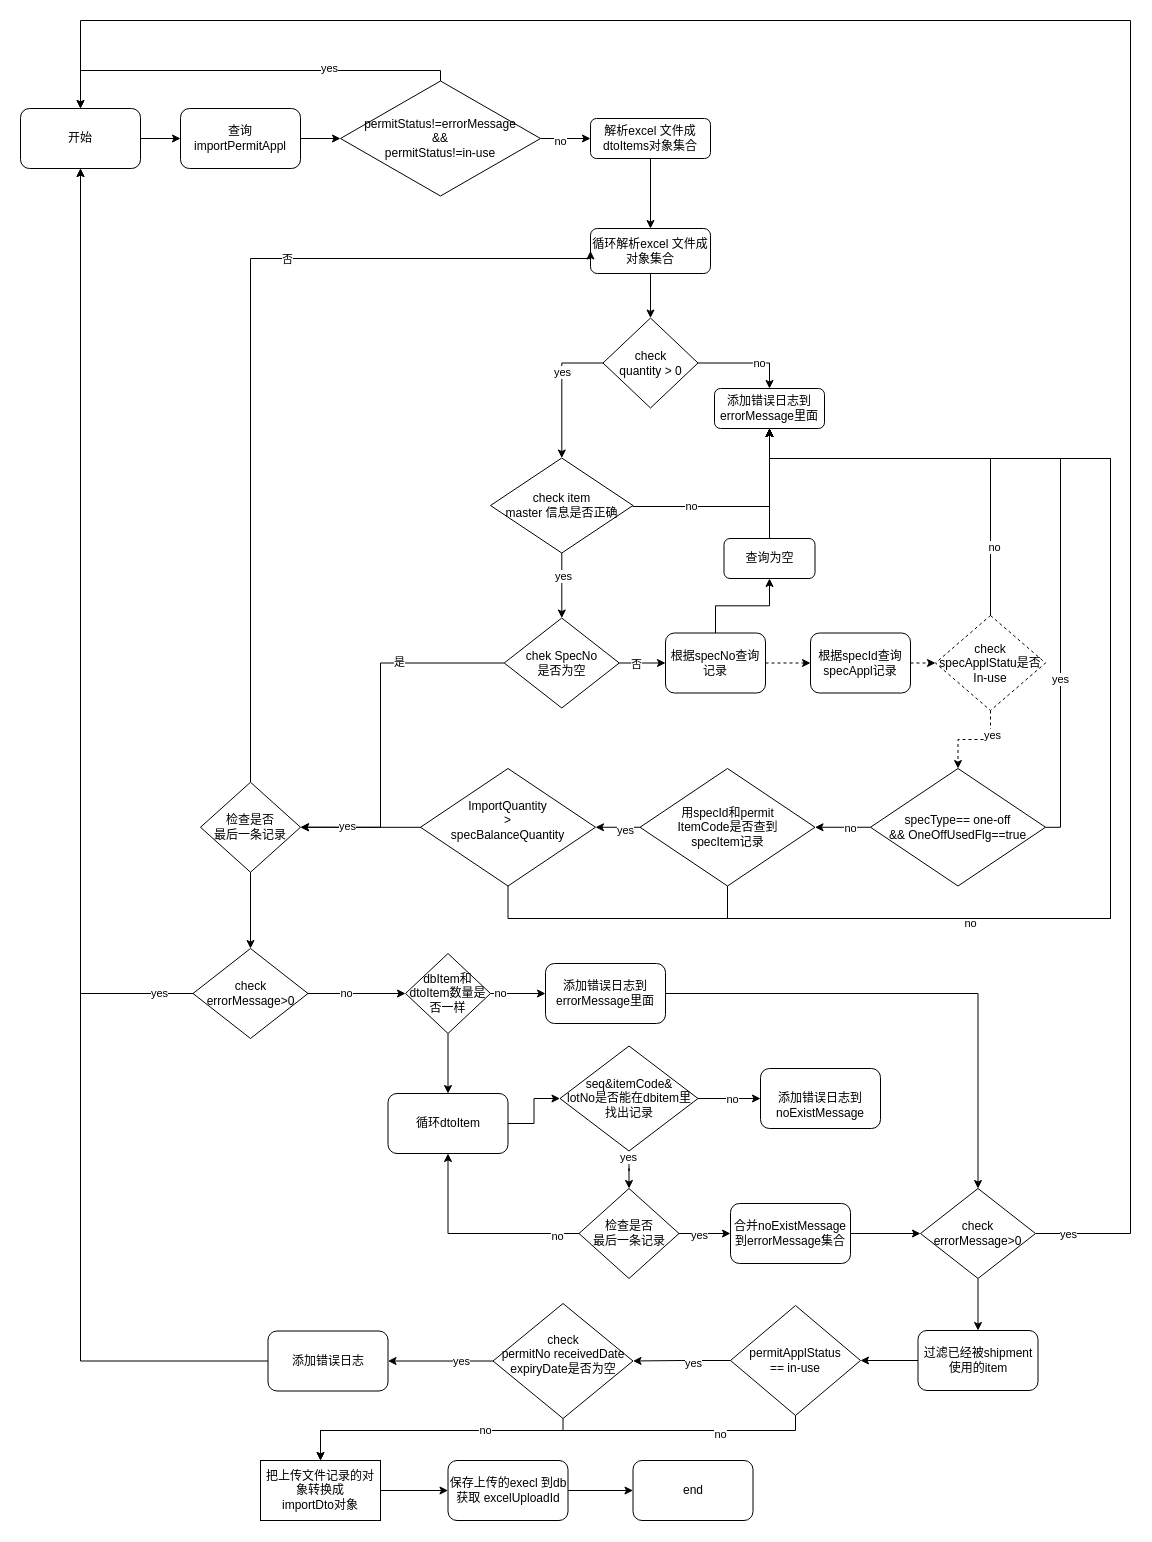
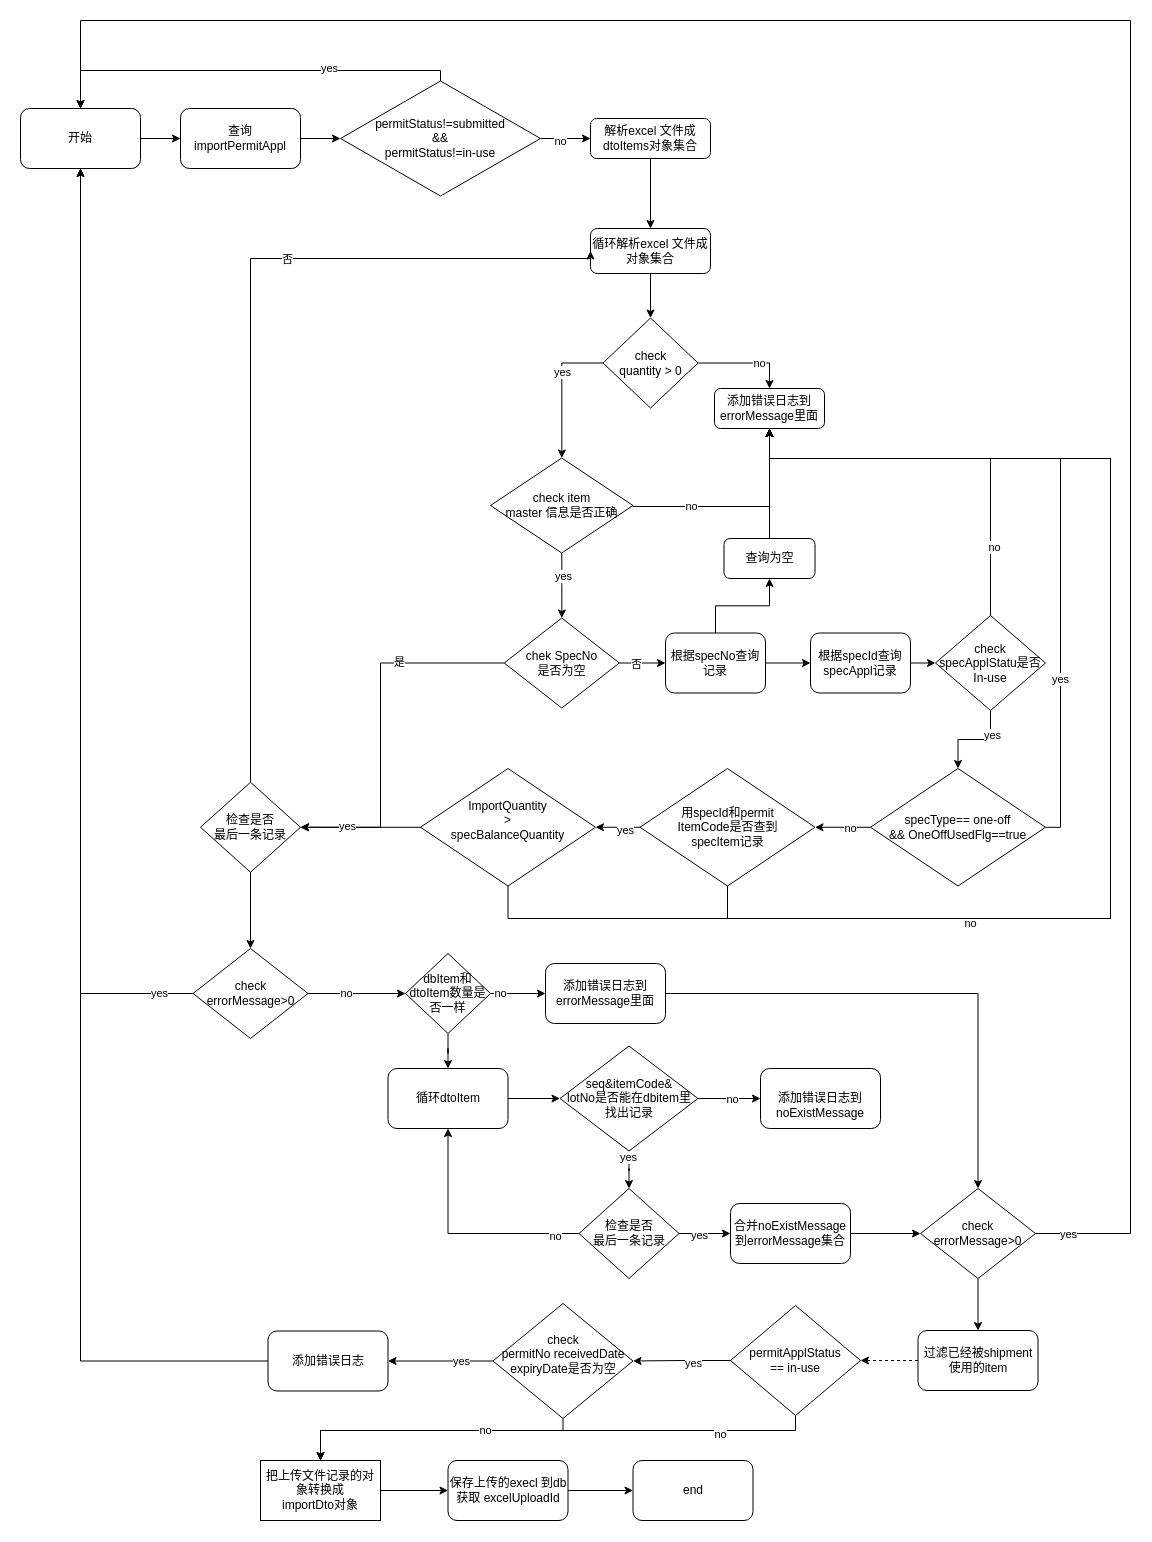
(441, 139) -> (441, 139)
(784, 663) -> (784, 663)
(920, 663) -> (920, 663)
(991, 663) -> (991, 663)
(961, 740) -> (961, 740)
(448, 1124) -> (448, 1099)
(892, 1361) -> (892, 1361)
